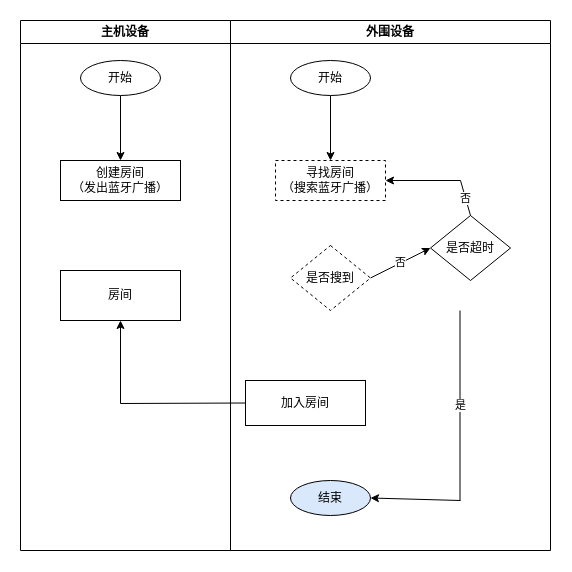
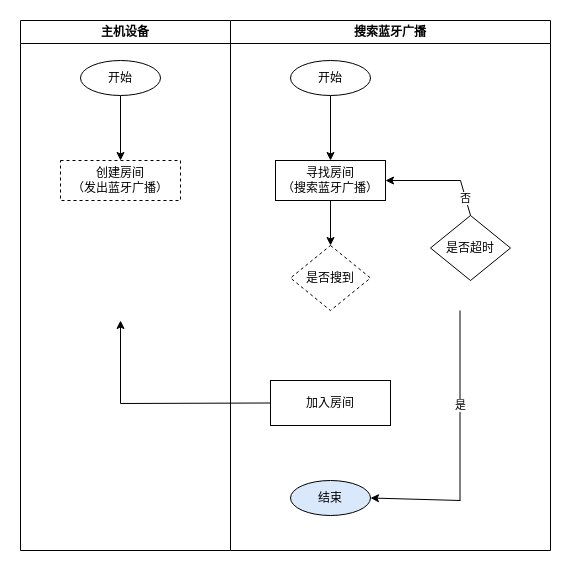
(391, 33) -> (391, 33)
(121, 181) -> (121, 181)
(331, 181) -> (331, 181)
none -> (331, 220)
(398, 264) -> none
(121, 296) -> none
(306, 403) -> (331, 403)
